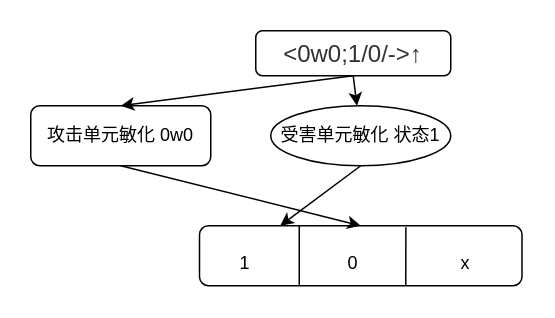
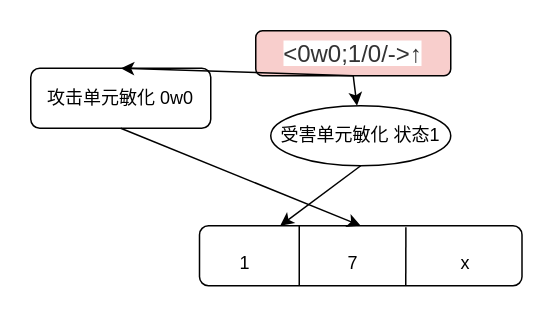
(353, 53) -> (353, 53)
(121, 136) -> (121, 98)
(353, 263) -> (353, 263)
